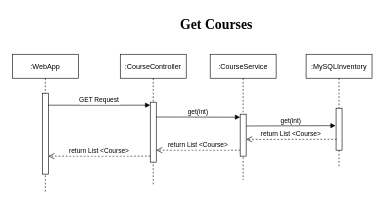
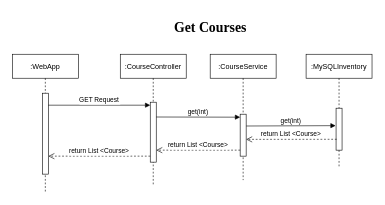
(216, 24) -> (210, 27)
